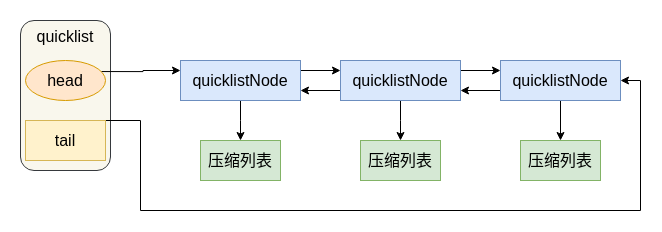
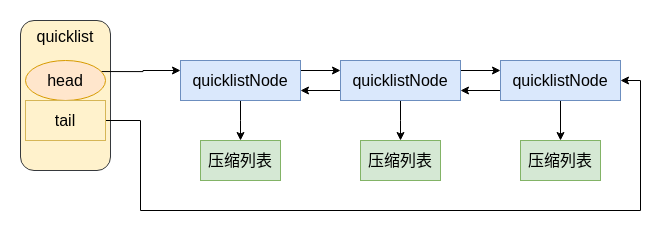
(66, 37) -> (66, 37)
(66, 141) -> (66, 121)
